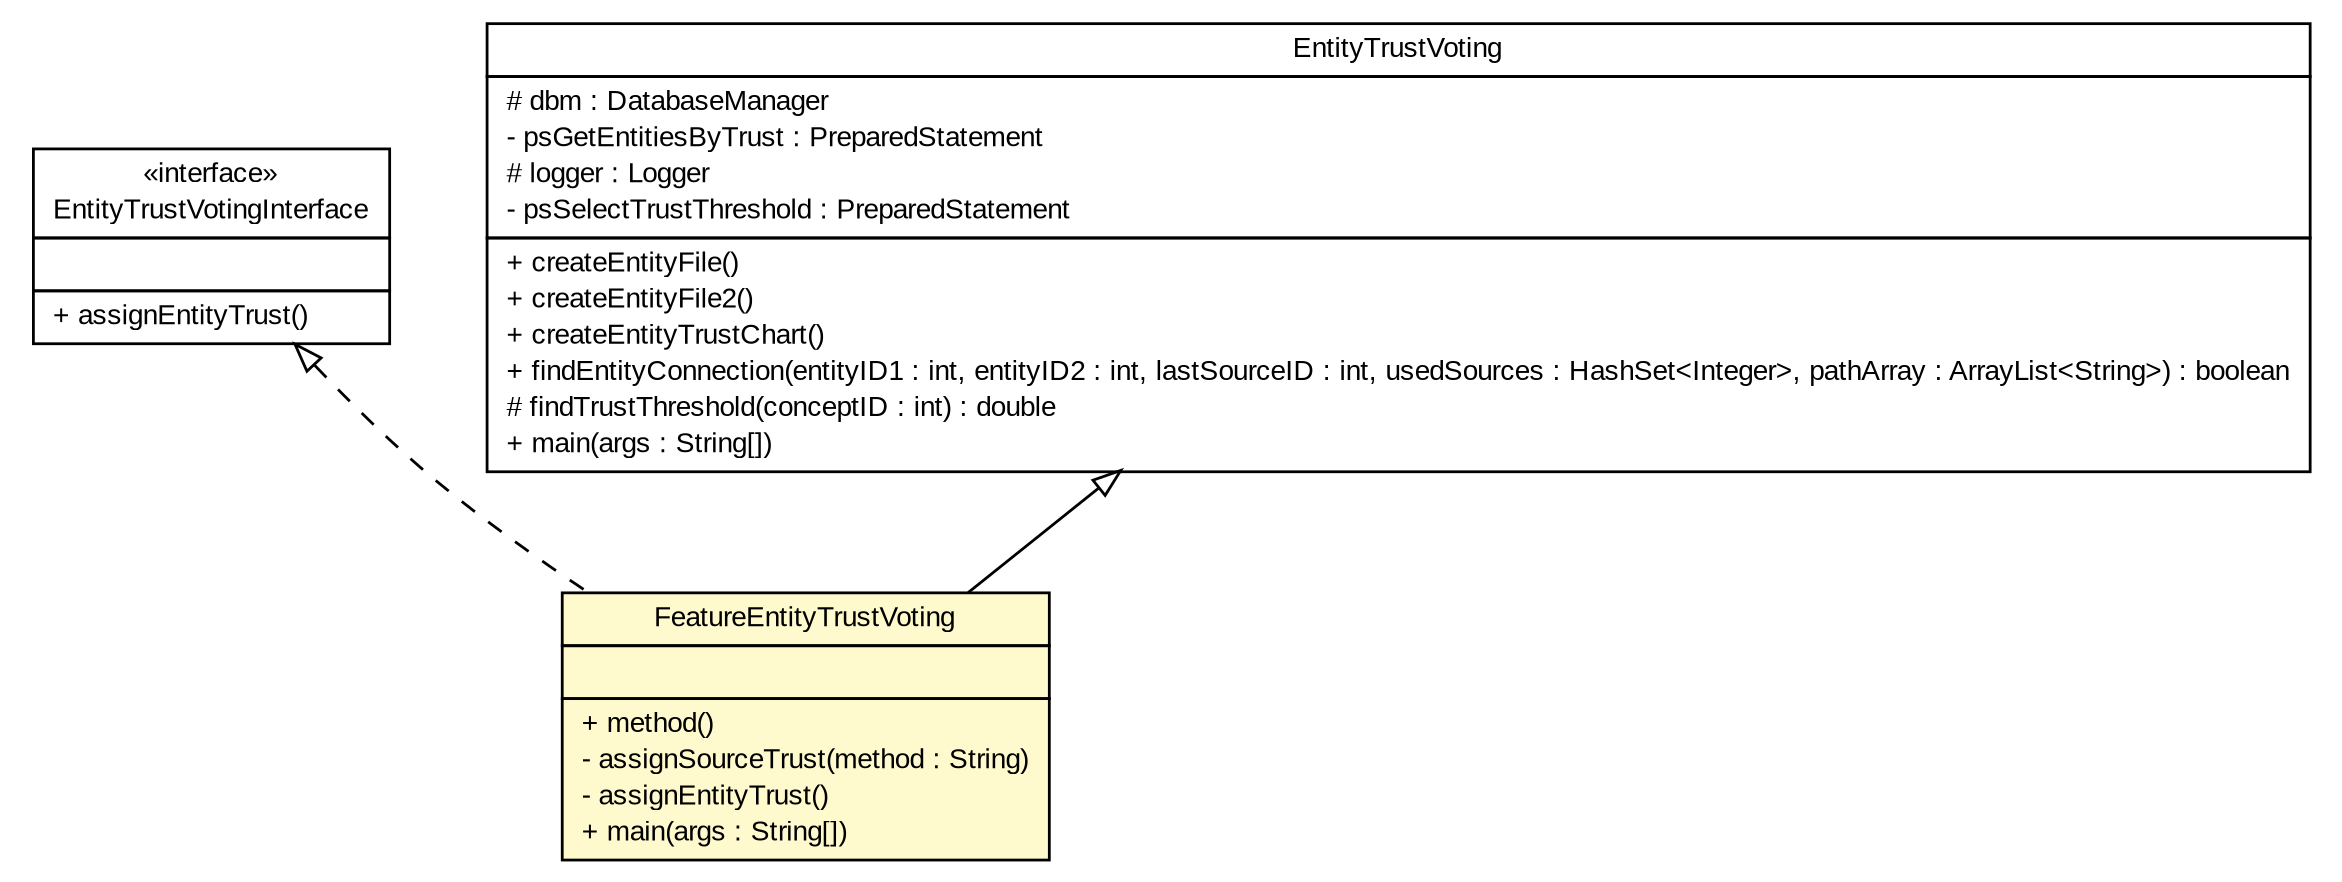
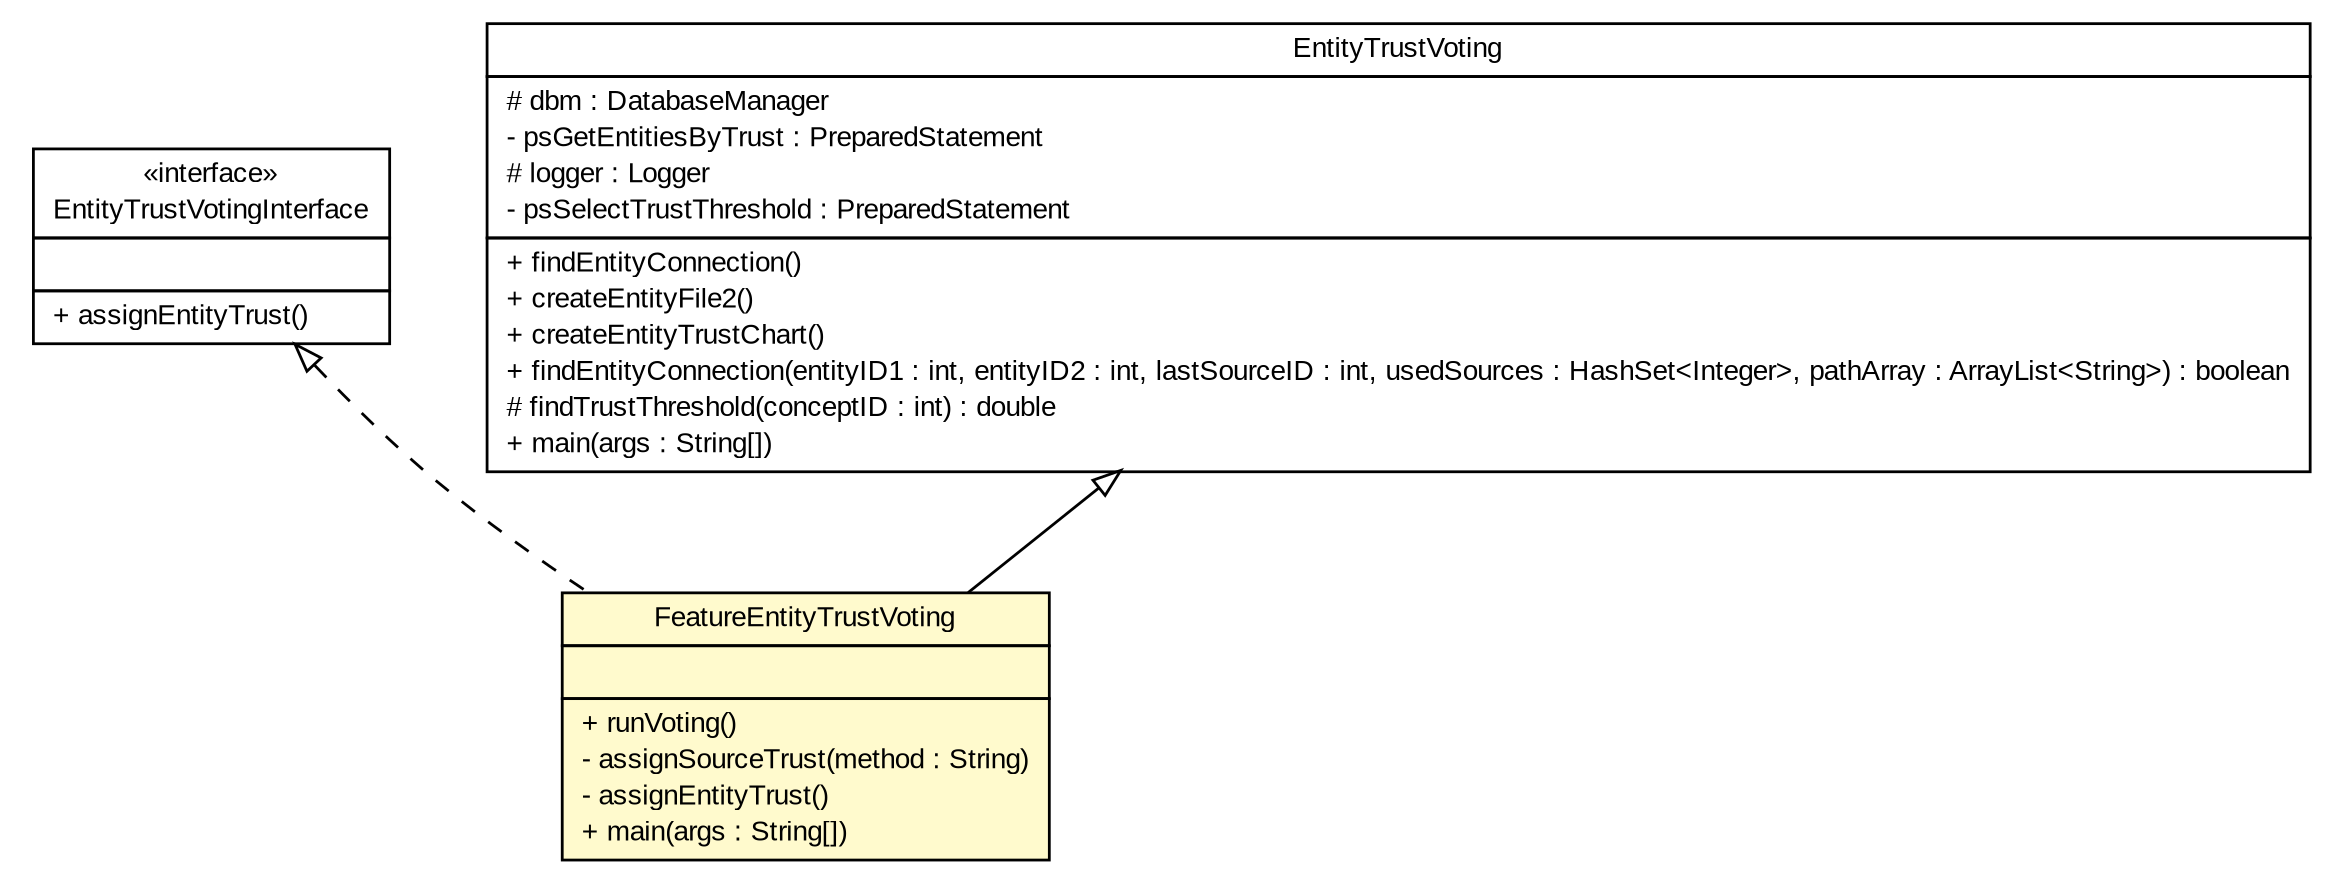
(623, 263) -> (654, 263)
(649, 724) -> (660, 724)
